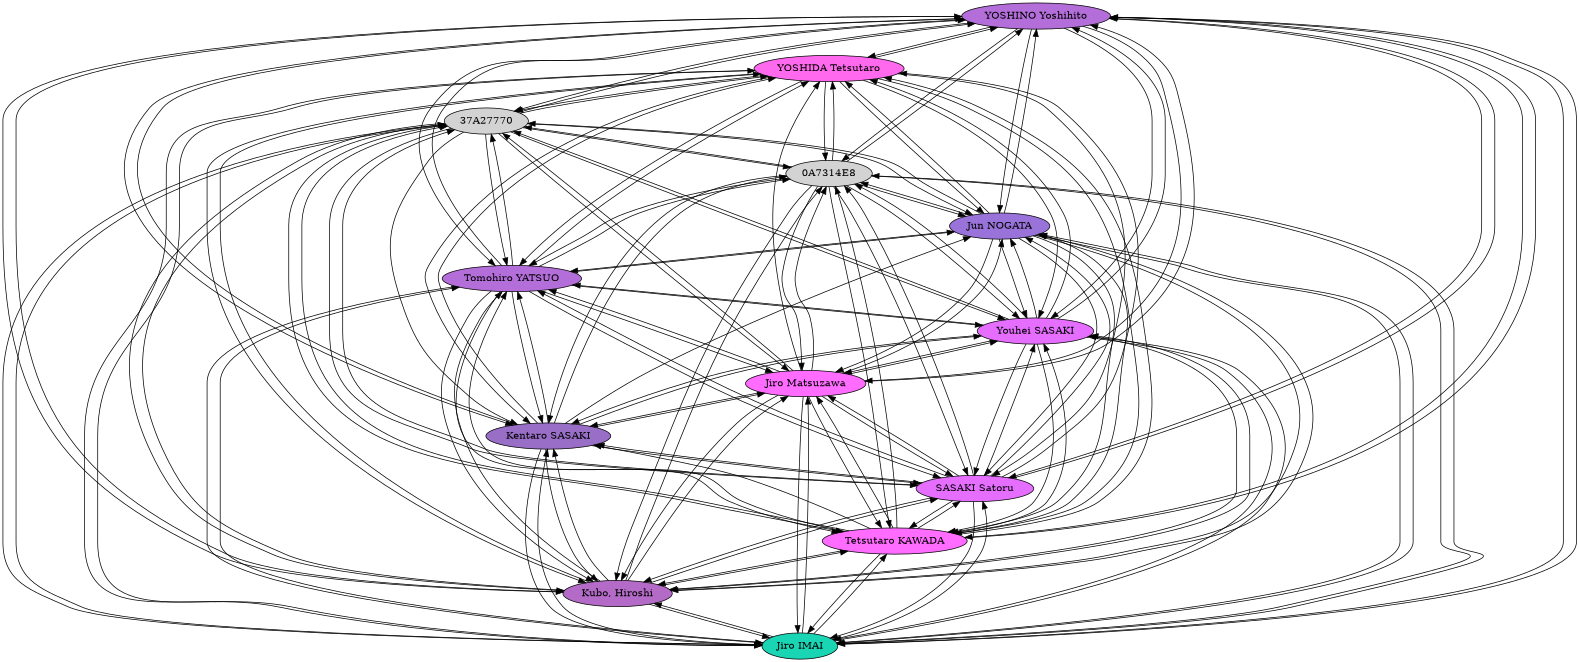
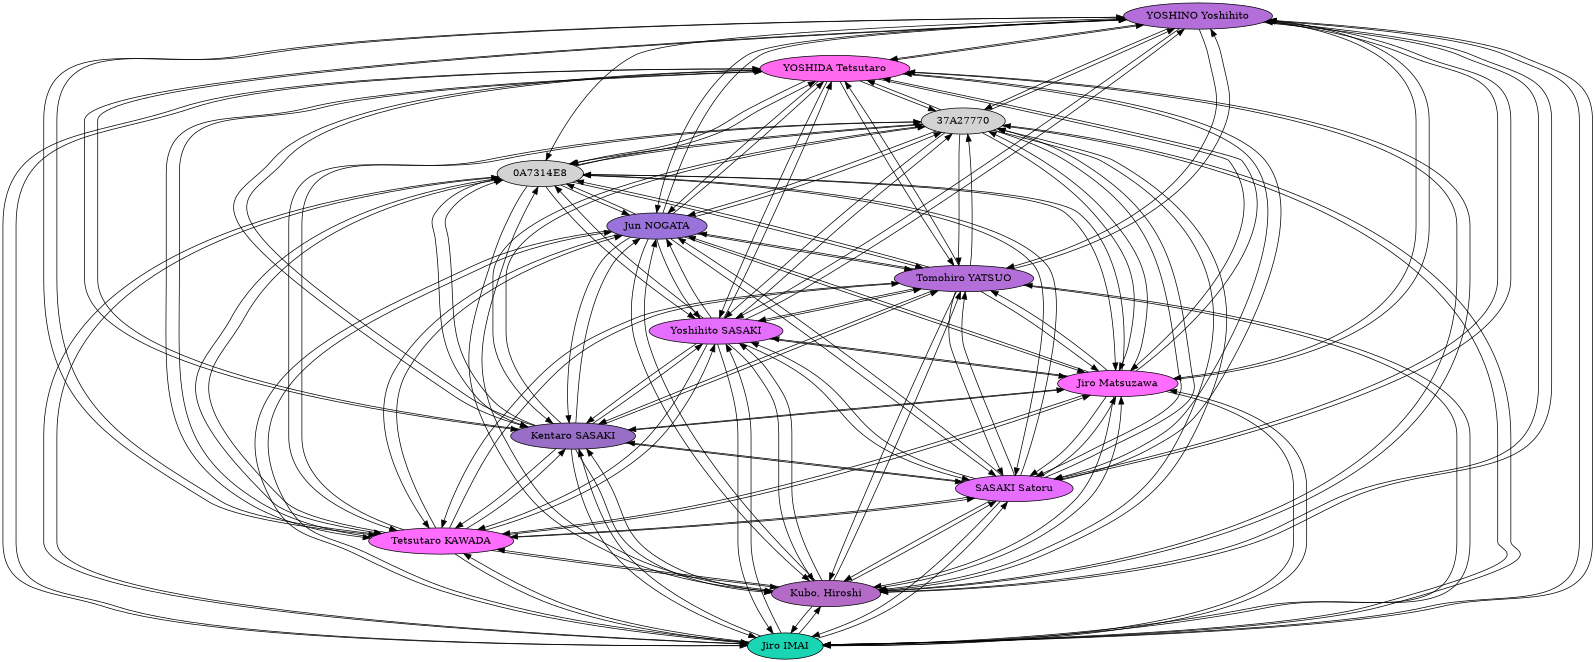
(933, 98) -> none
none -> (1230, 164)
none -> (588, 205)
none -> (577, 317)
(1035, 331) -> (716, 331)
none -> (510, 488)
